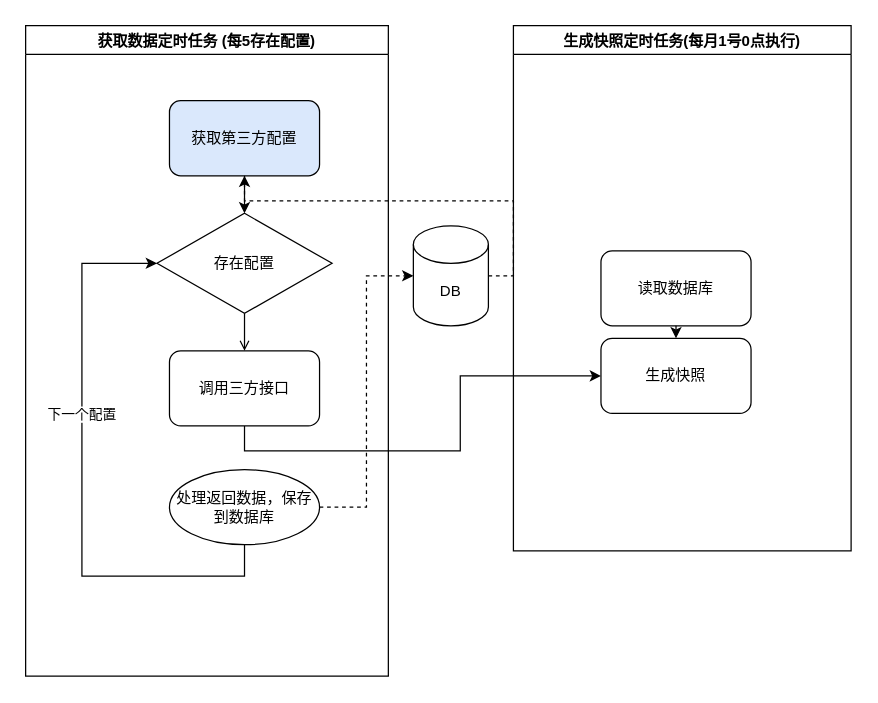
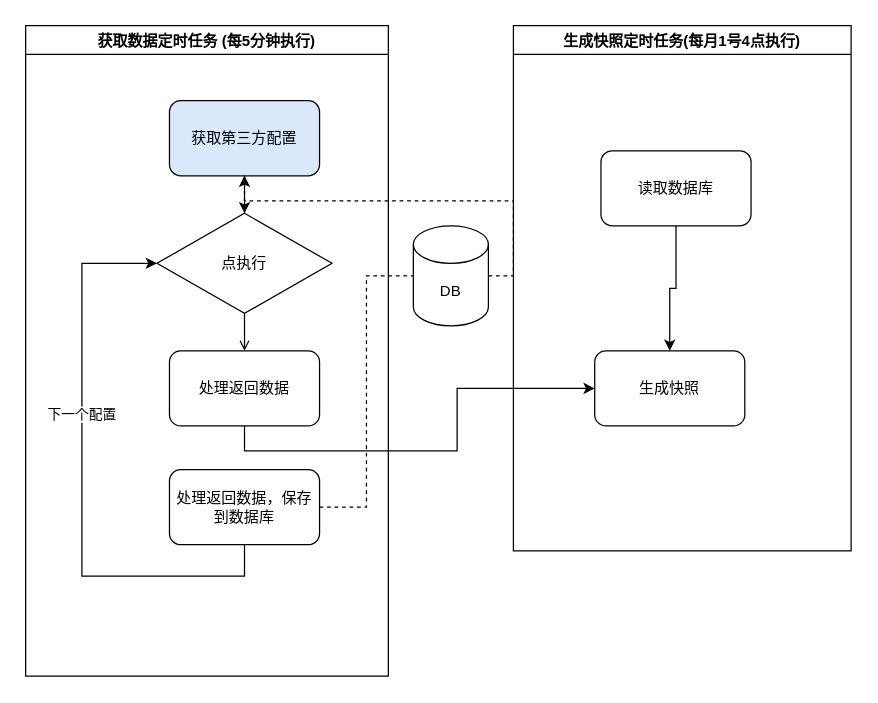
(206, 41) -> (206, 41)
(681, 41) -> (681, 41)
(244, 263) -> (244, 263)
(403, 276) -> (406, 276)
(676, 288) -> (676, 188)
(676, 376) -> (669, 388)
(244, 388) -> (244, 388)
(244, 507) -> (244, 507)
